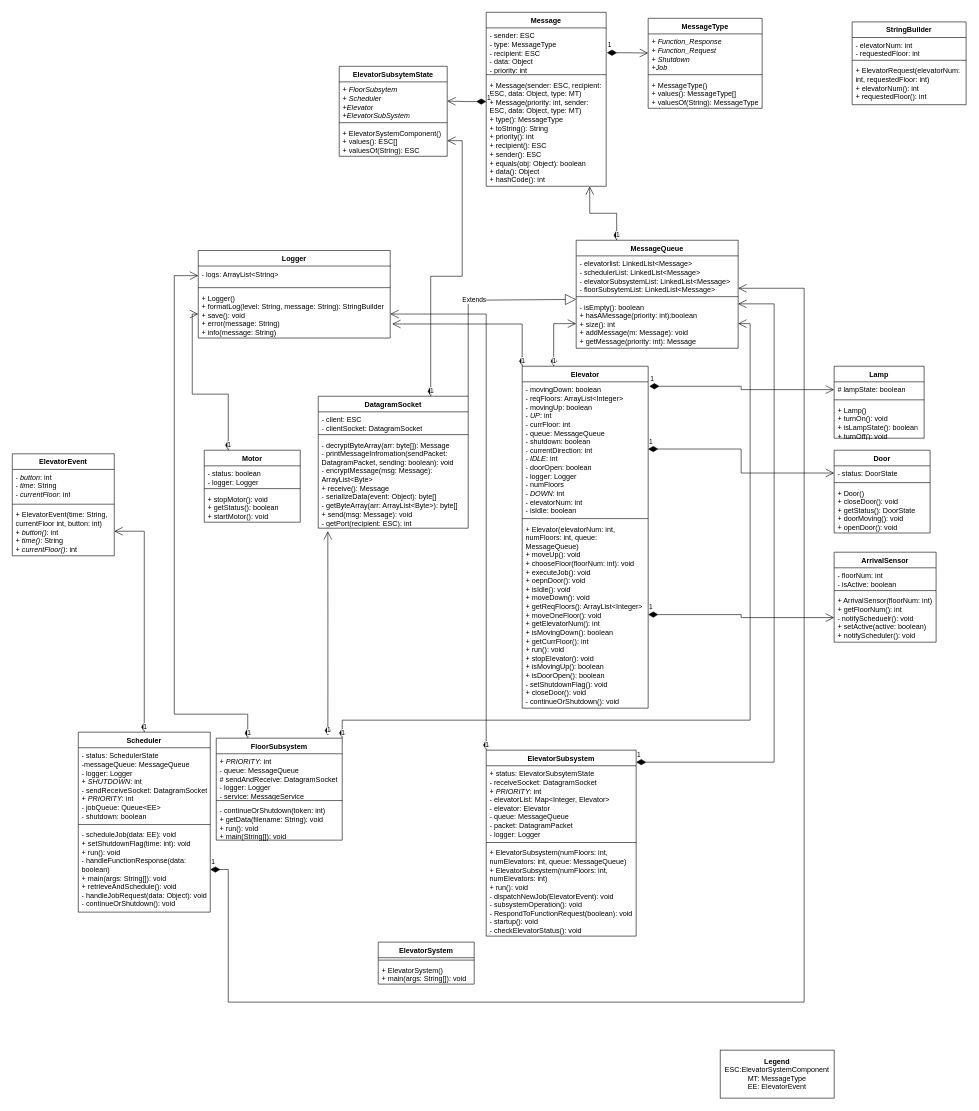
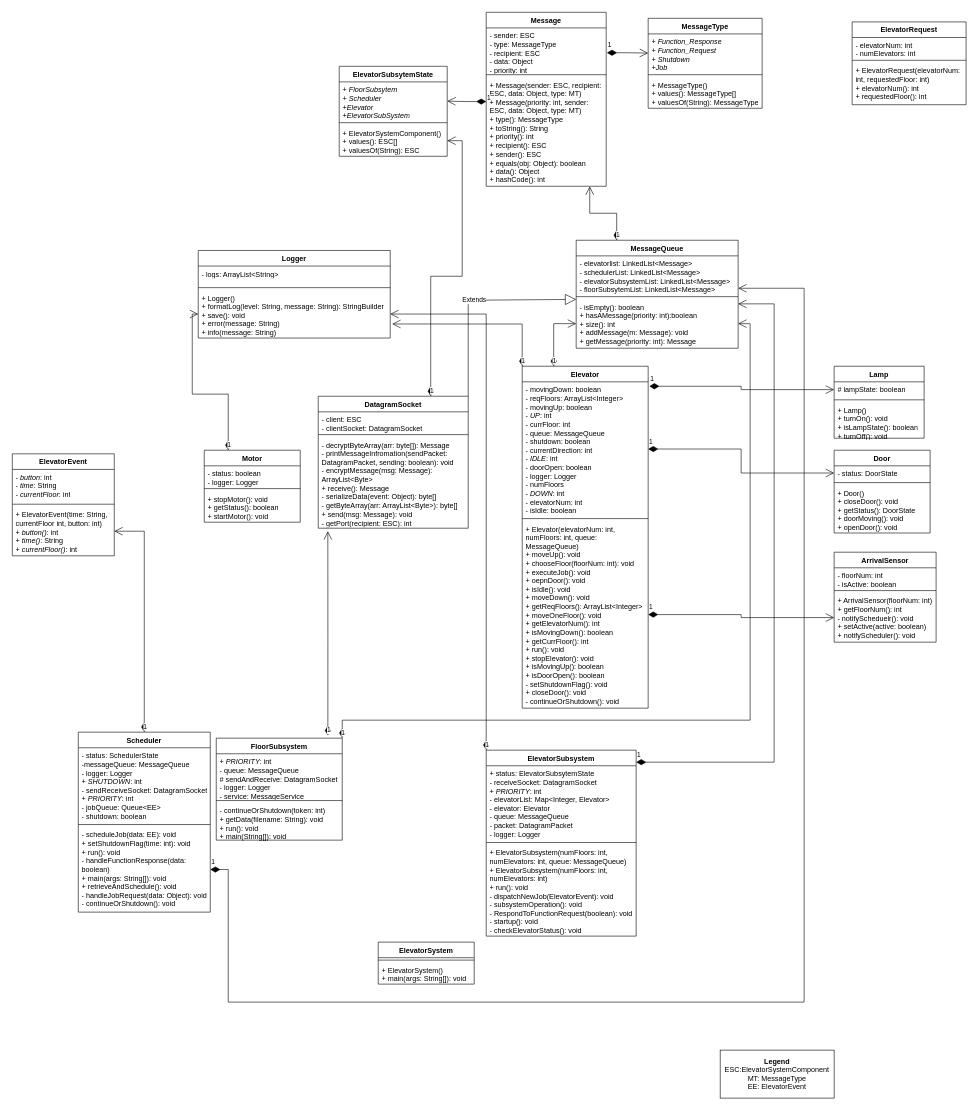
(909, 30) -> (909, 30)
(894, 50) -> (890, 50)
(184, 276) -> none
